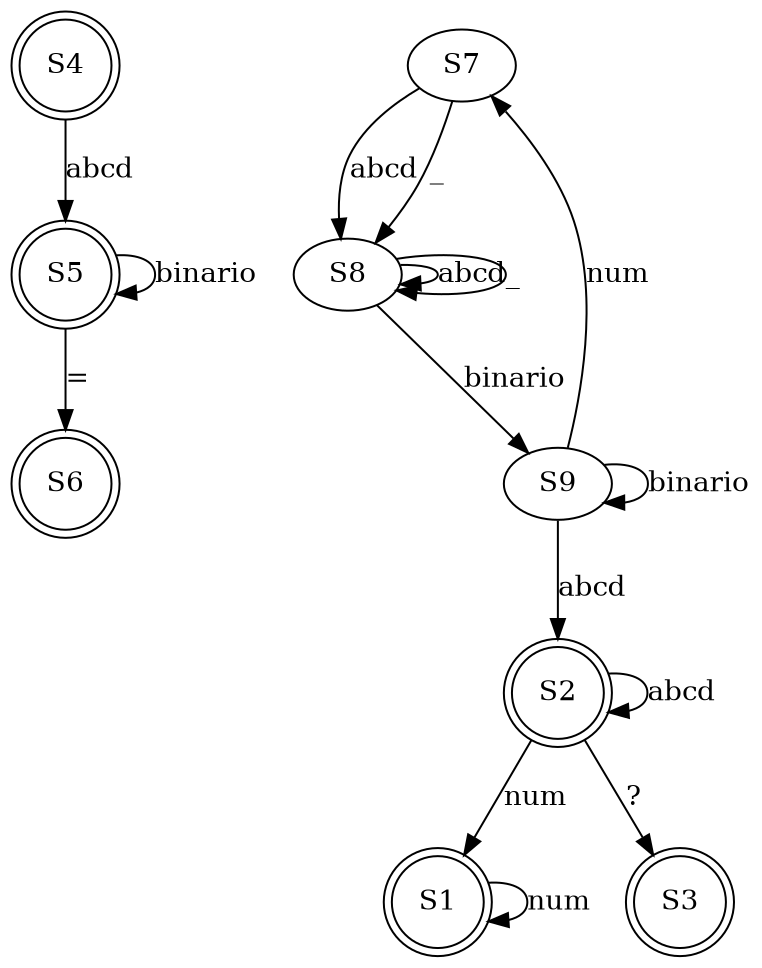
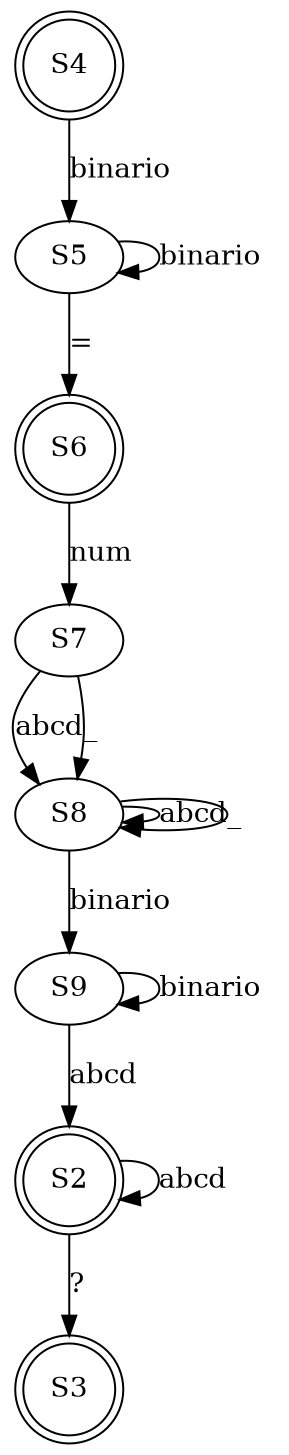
(100, 170) -> (120, 170)
(584, 270) -> (69, 544)
(66, 275) -> (69, 257)
(438, 902) -> none
